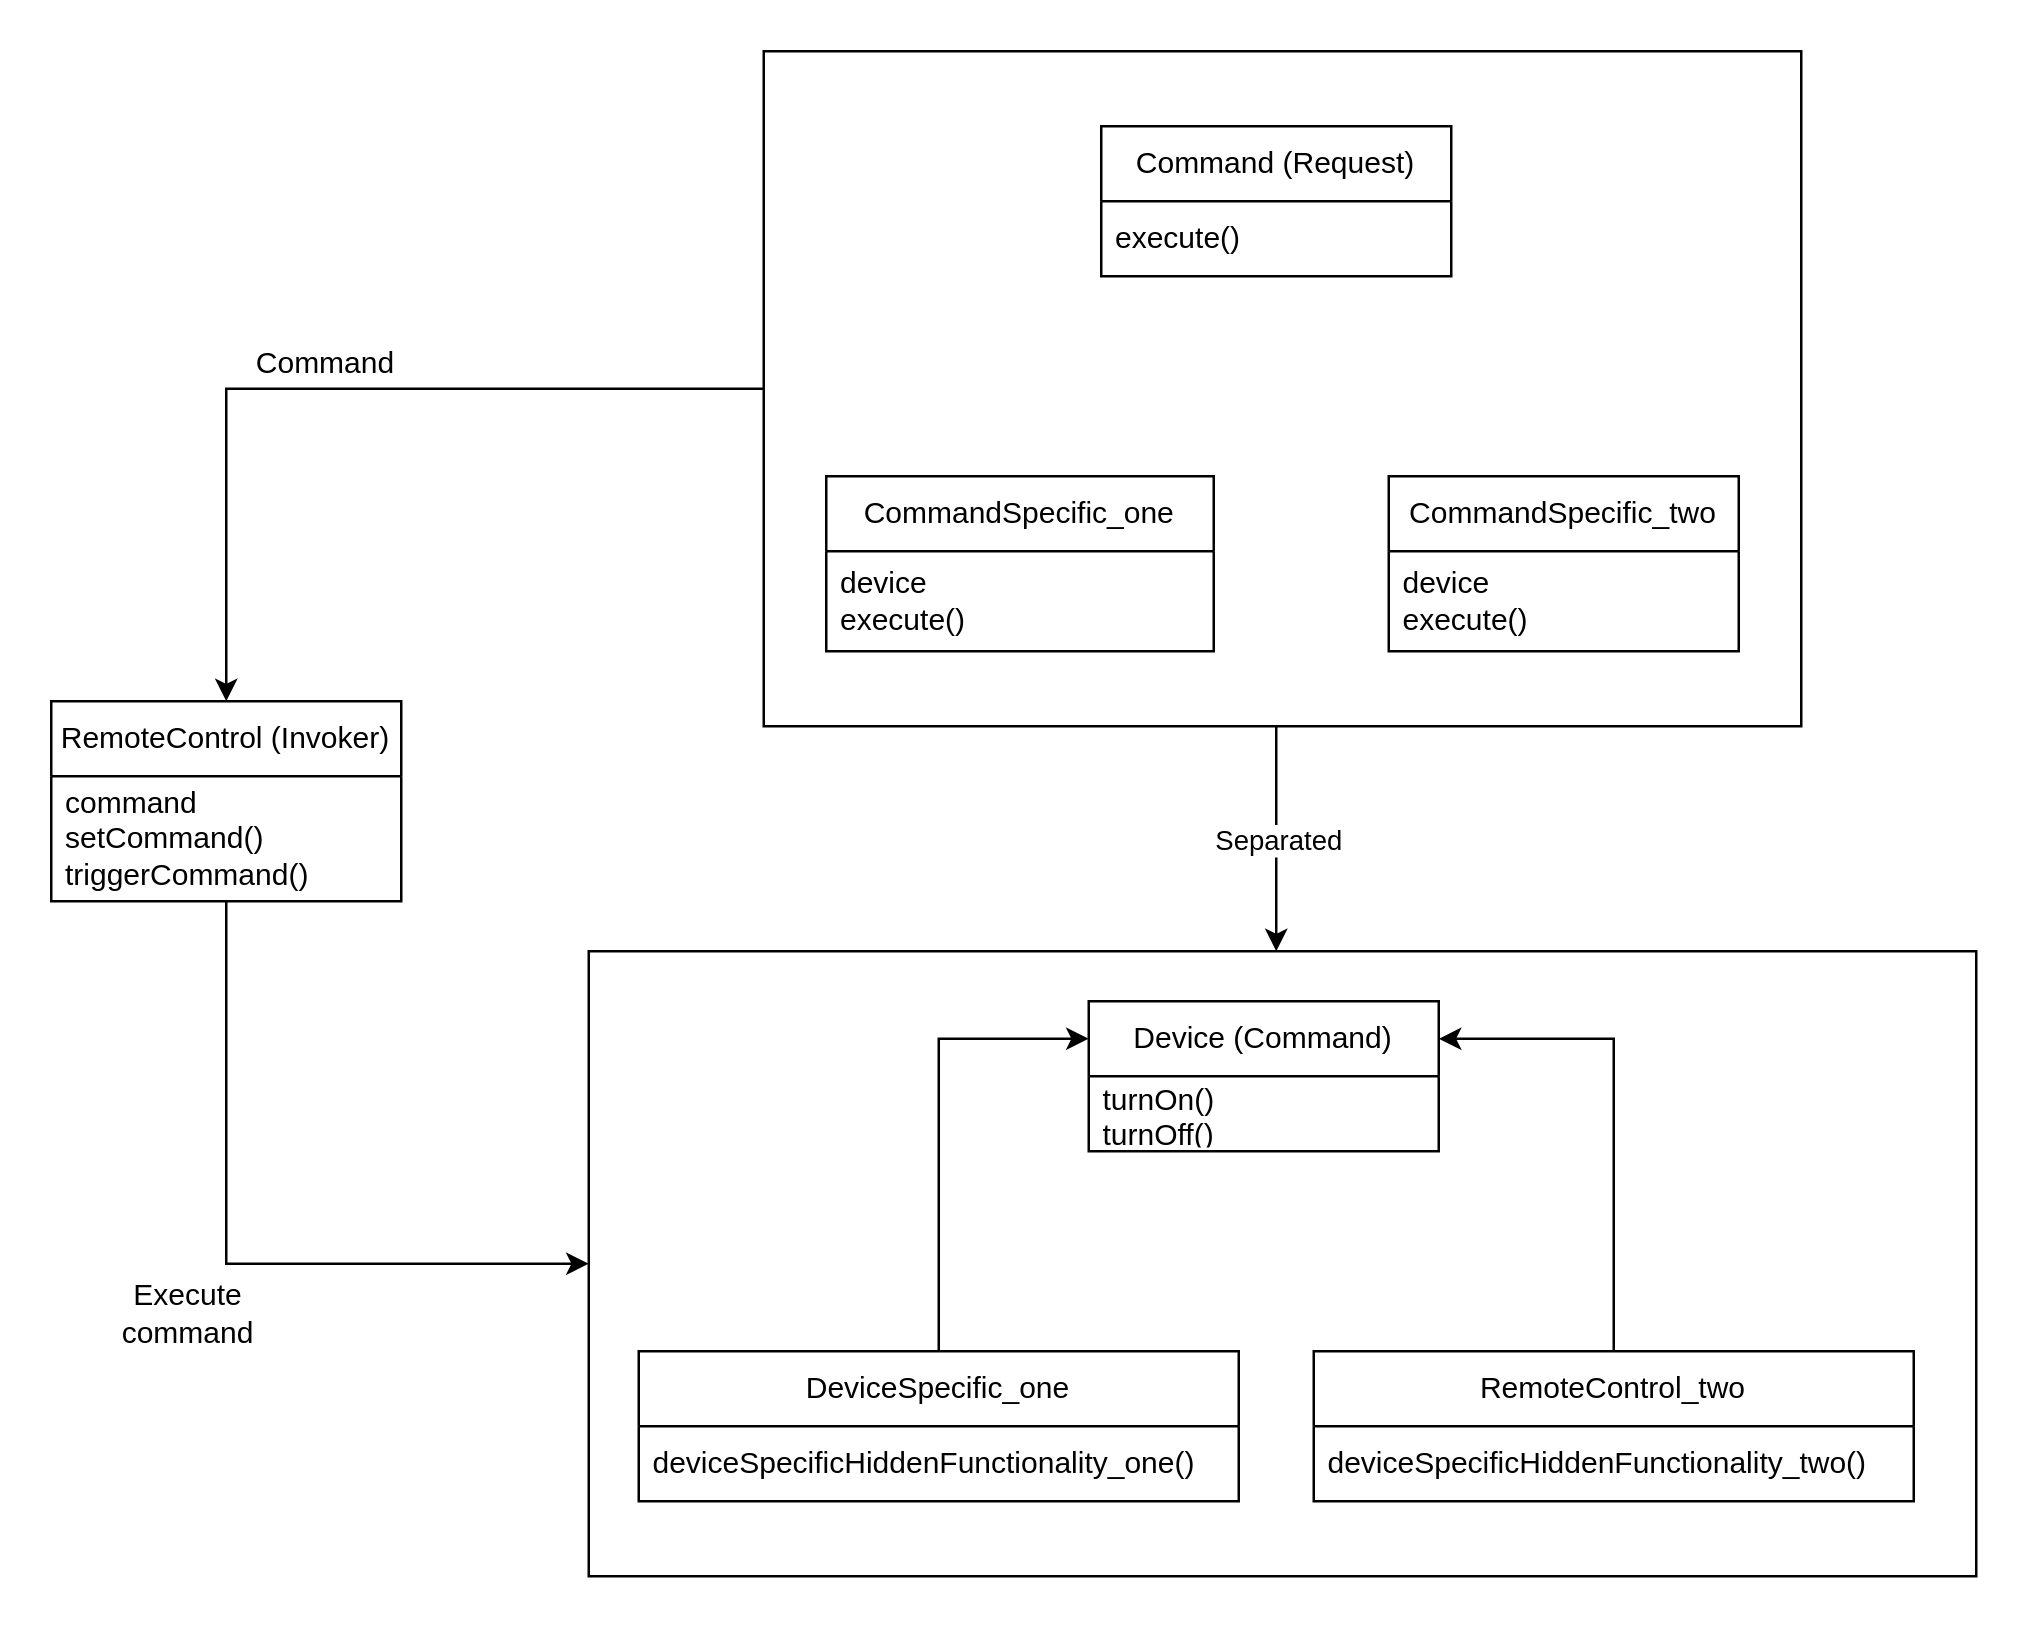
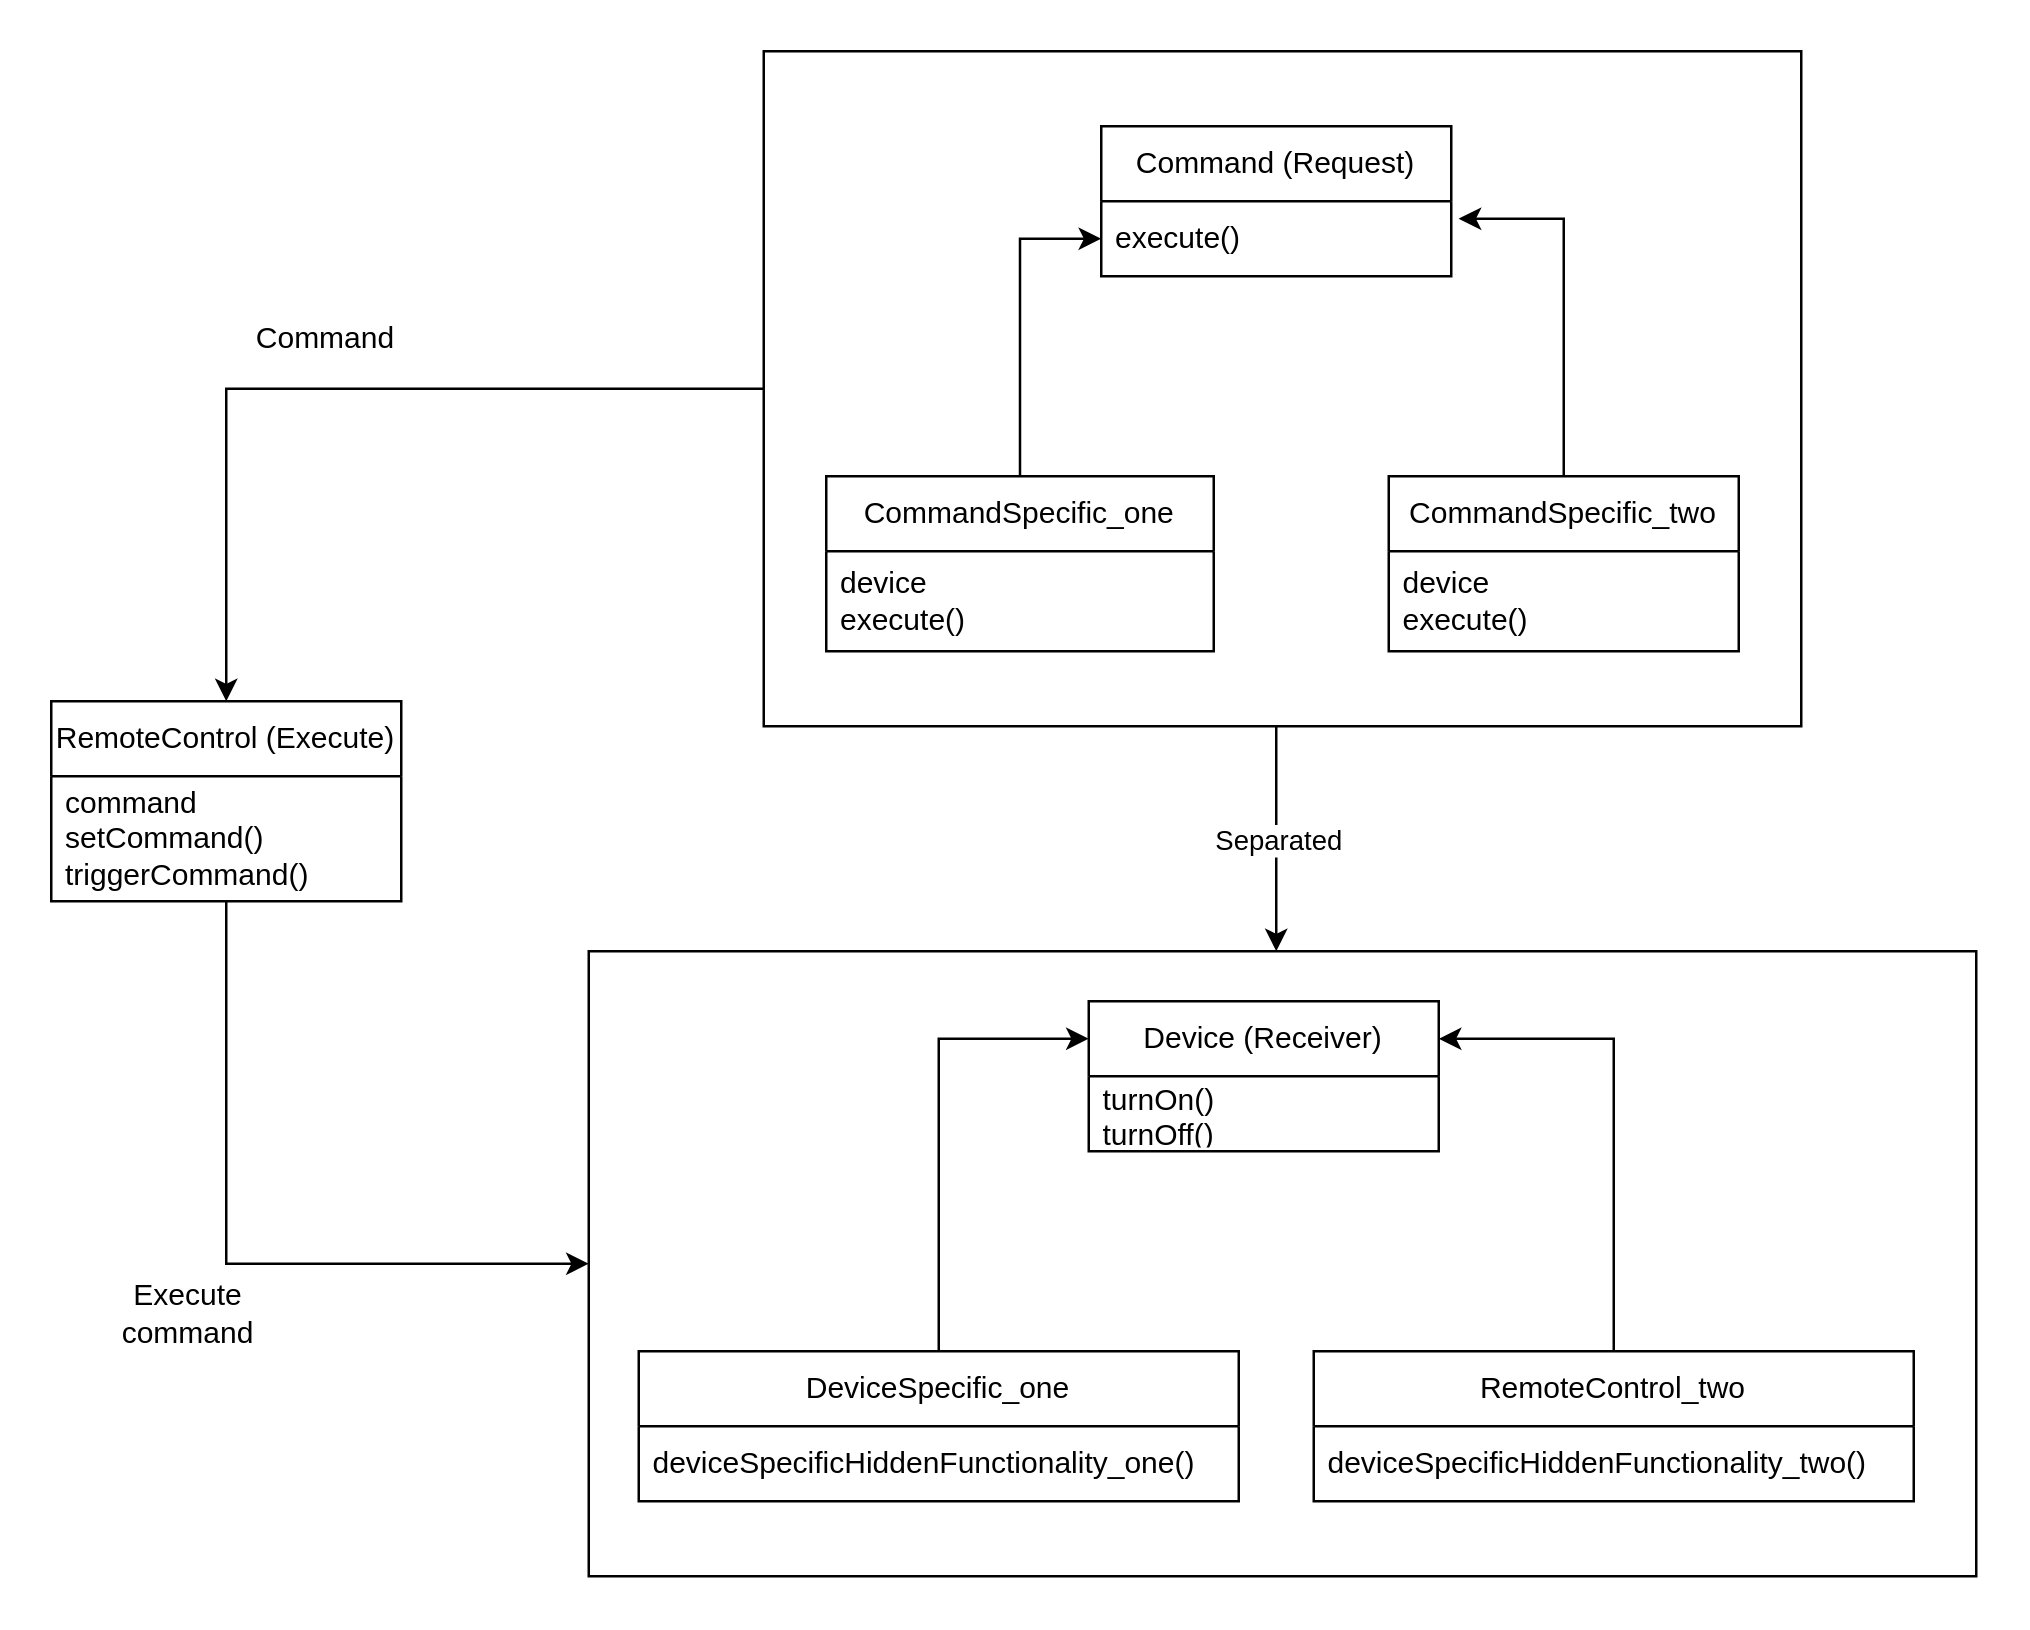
none -> (1564, 303)
none -> (1020, 325)
(326, 364) -> (326, 339)
(226, 739) -> (226, 739)
(1264, 1039) -> (1264, 1039)
